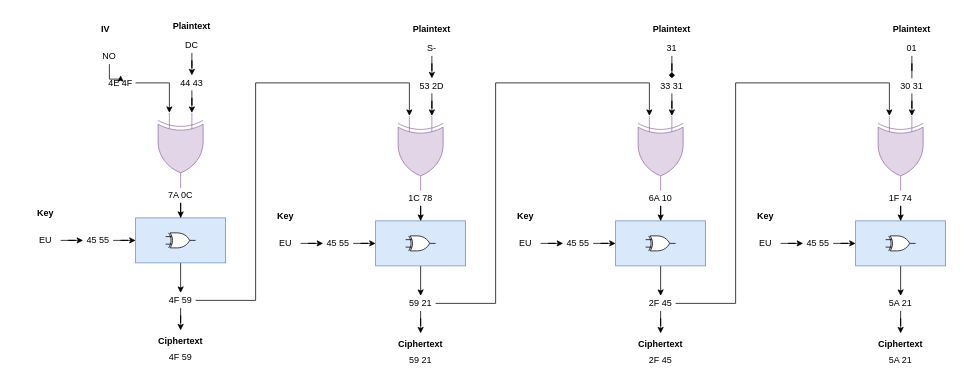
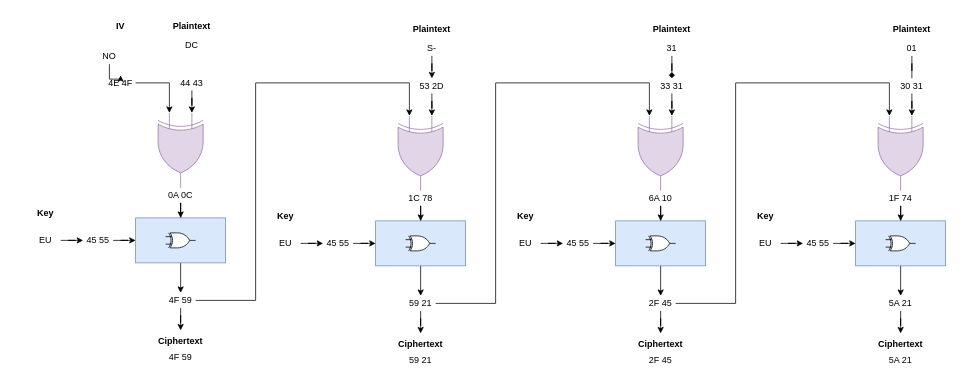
(105, 29) -> (120, 25)
(192, 65) -> none
(180, 195) -> (180, 195)
